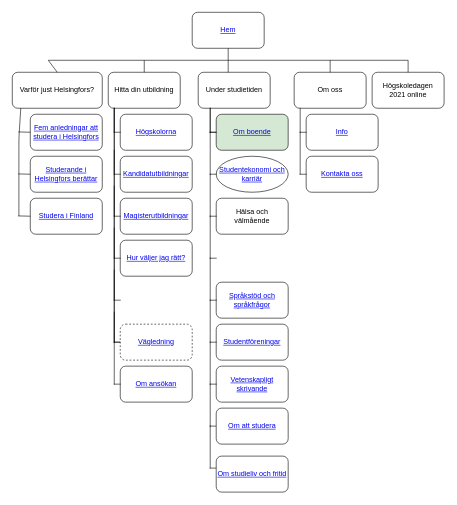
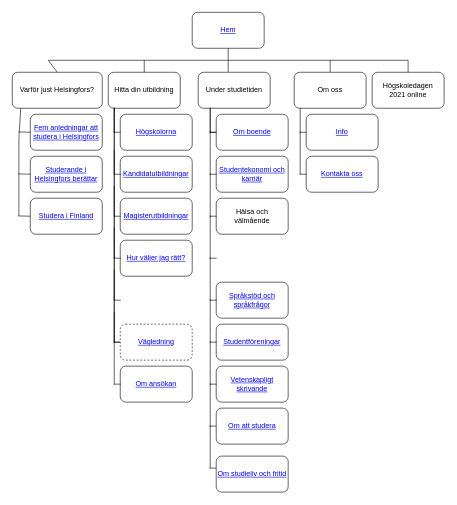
(252, 132) -> (252, 132)
(252, 174) -> (252, 174)
